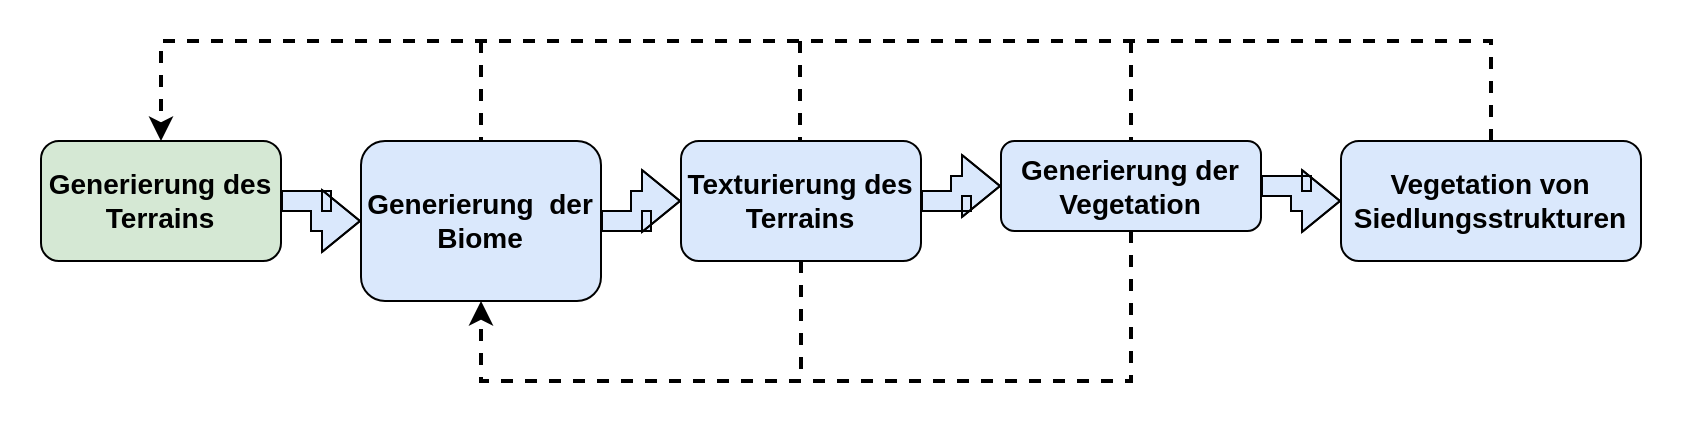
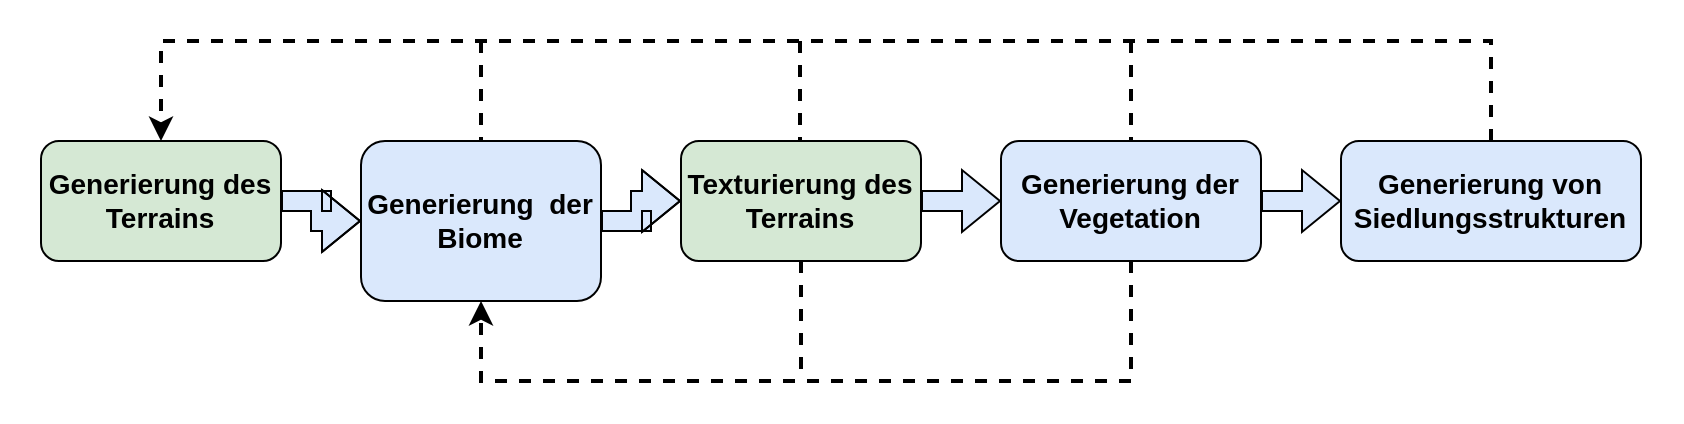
(1131, 186) -> (1131, 201)
(801, 201) -> (801, 201)
(1491, 201) -> (1491, 201)
